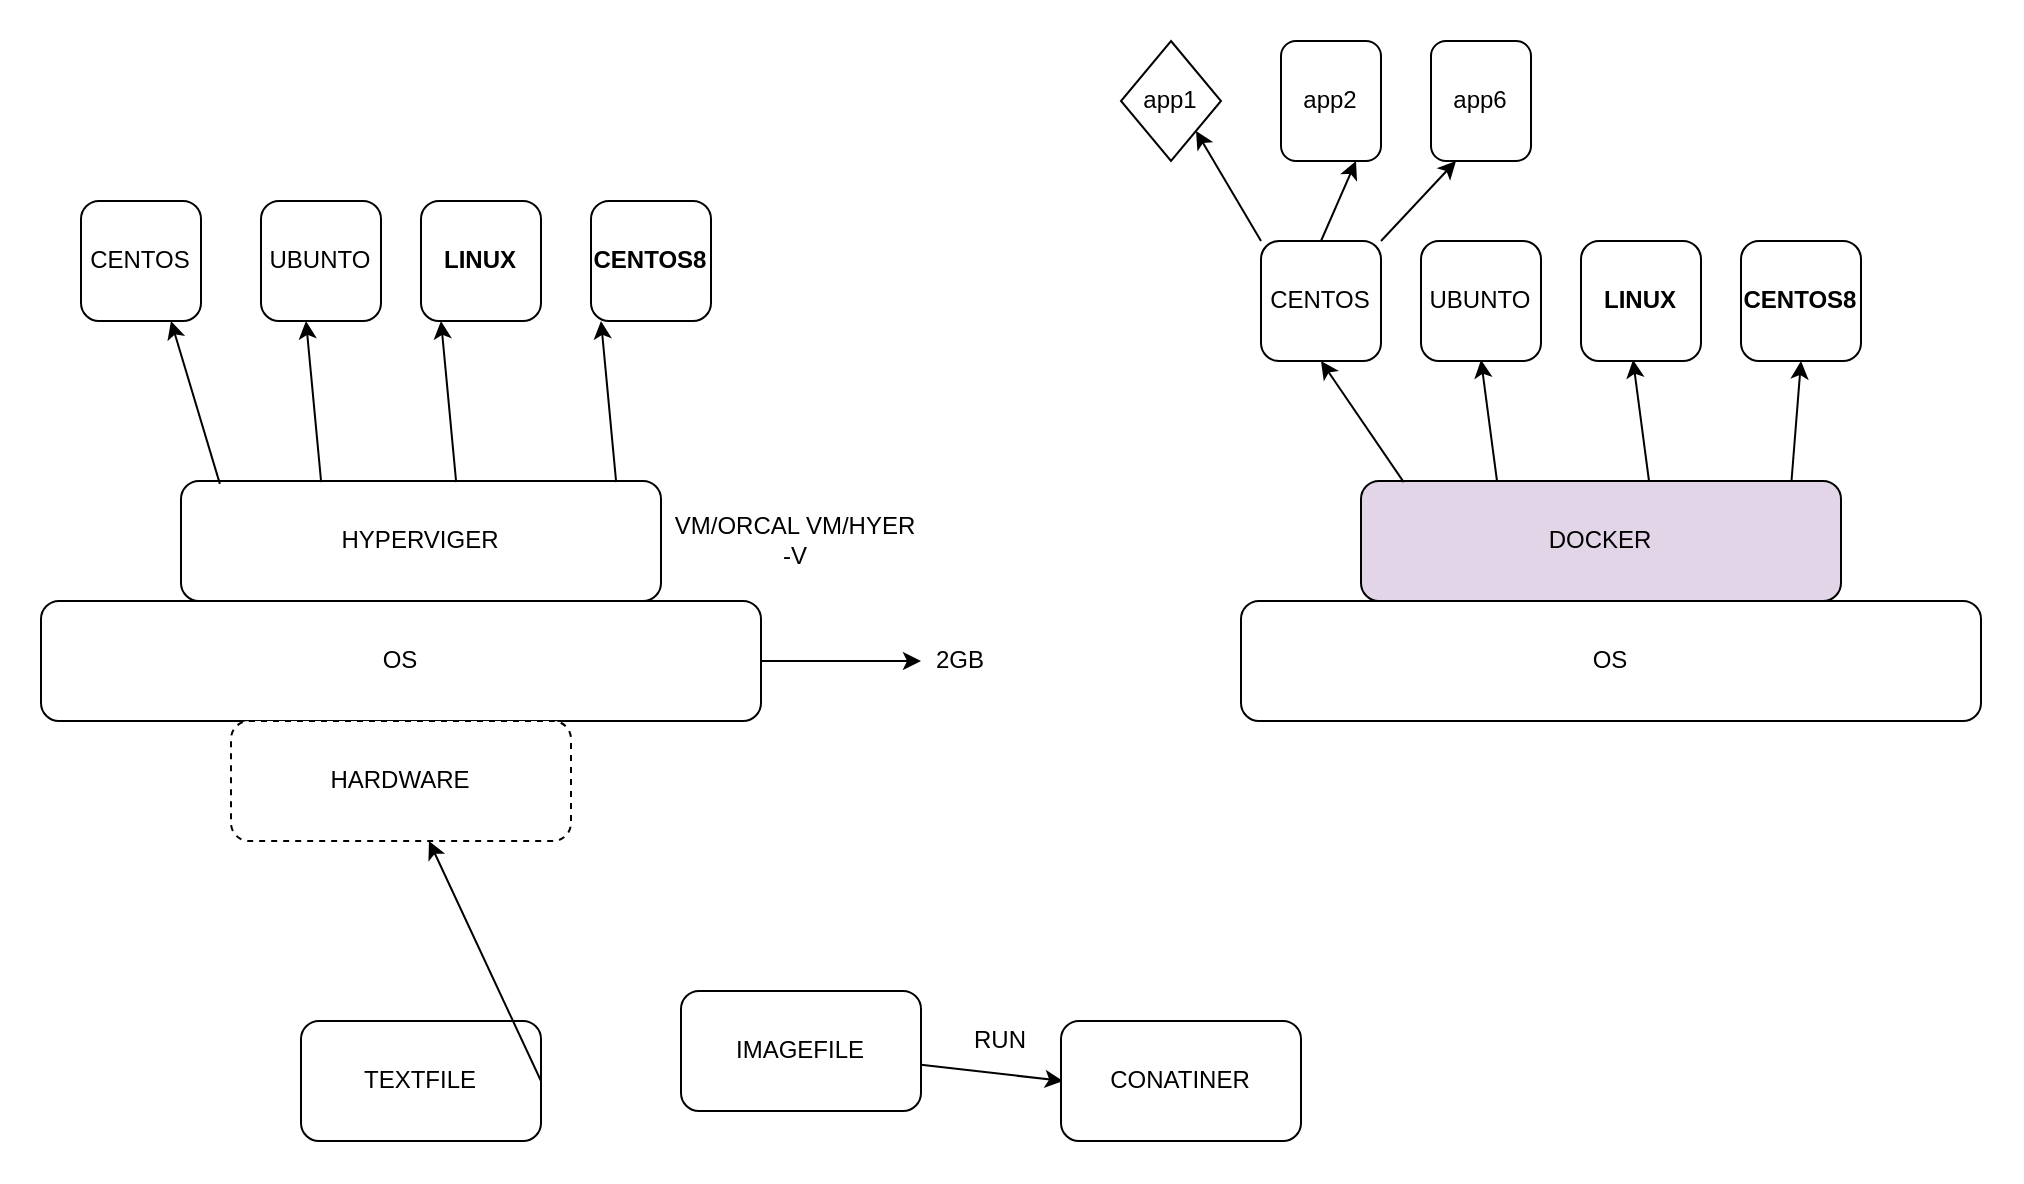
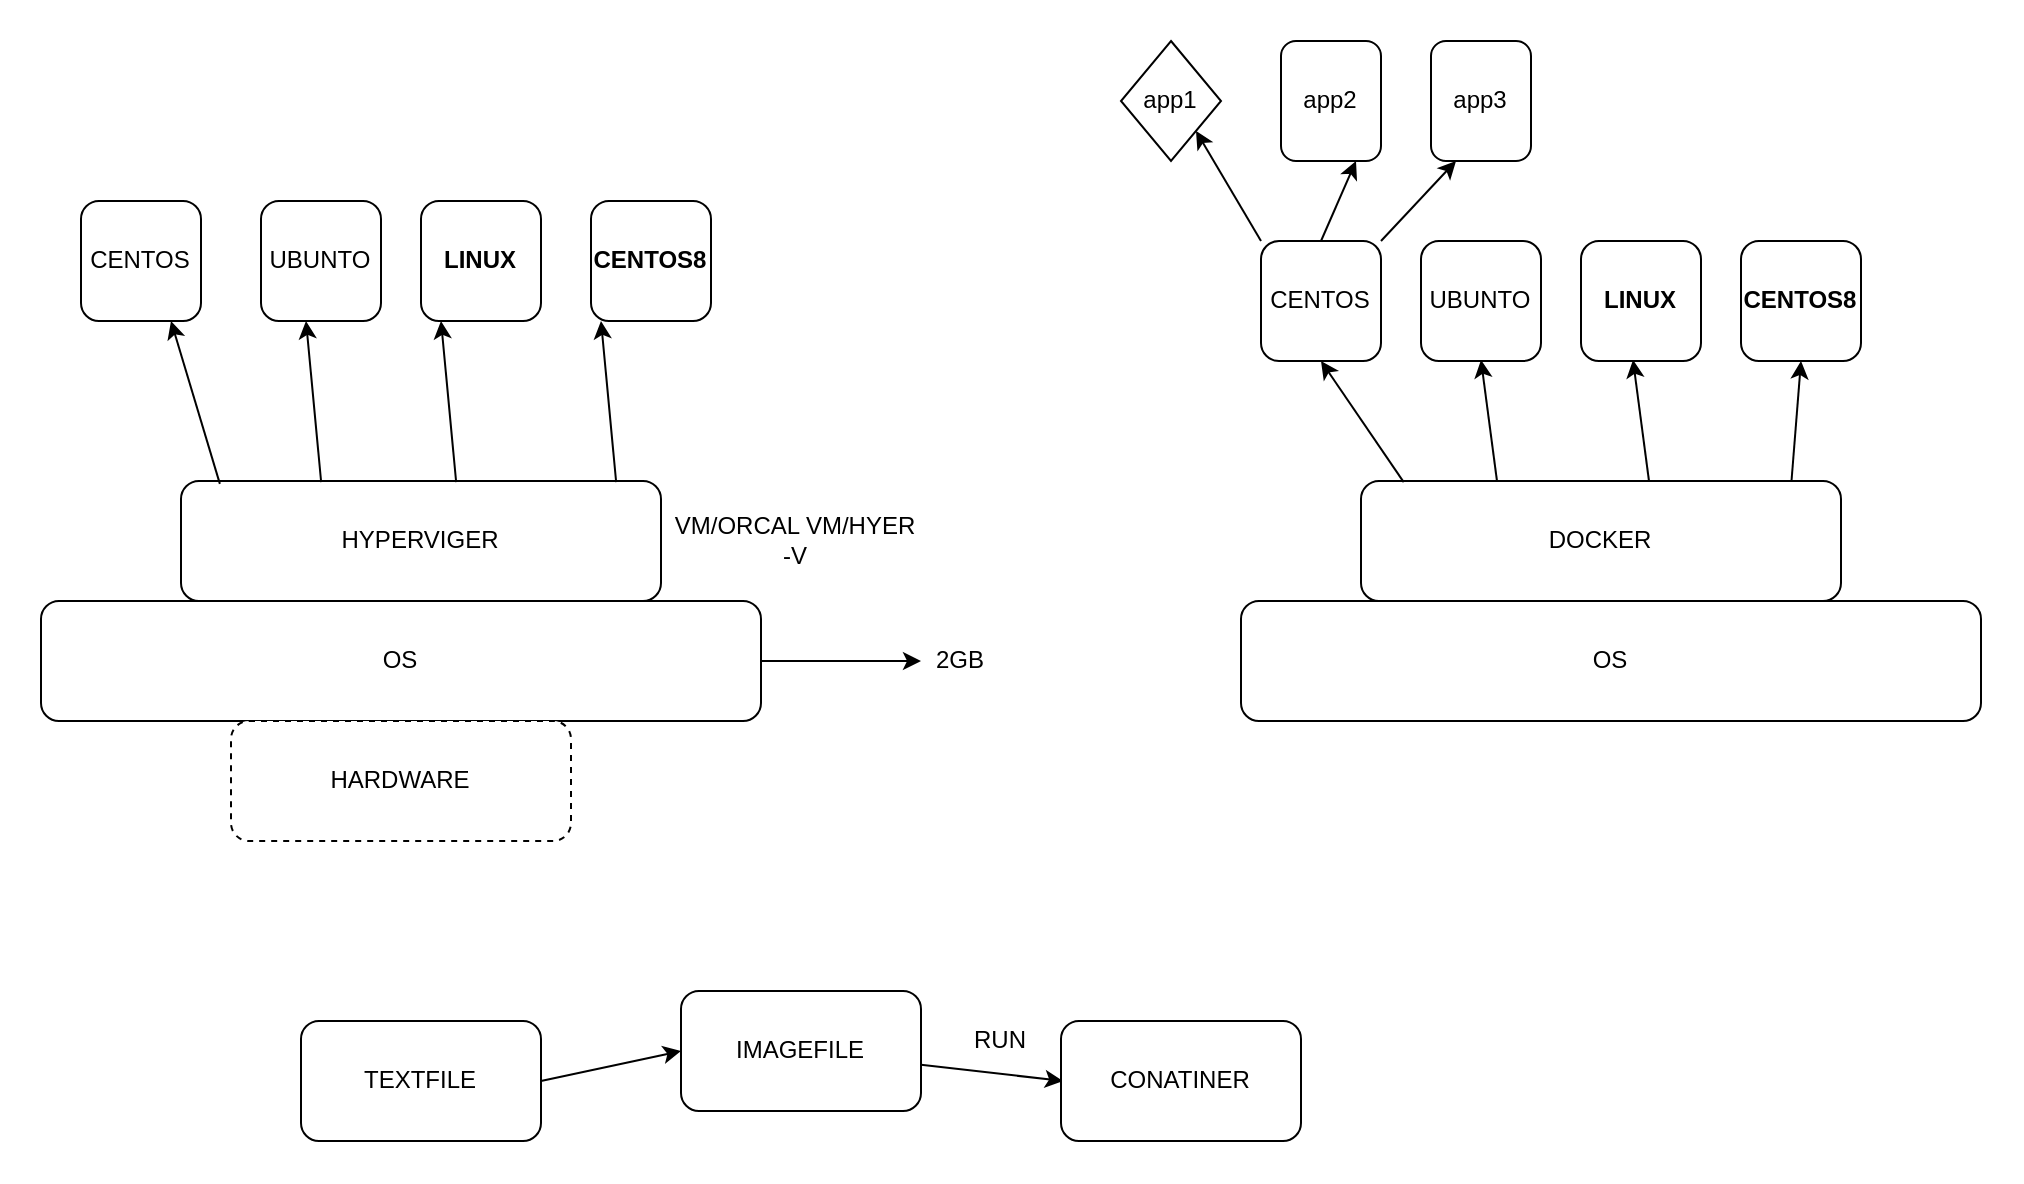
(1481, 101) -> (1481, 101)
(1601, 541) -> (1601, 541)
(488, 967) -> (605, 1067)
